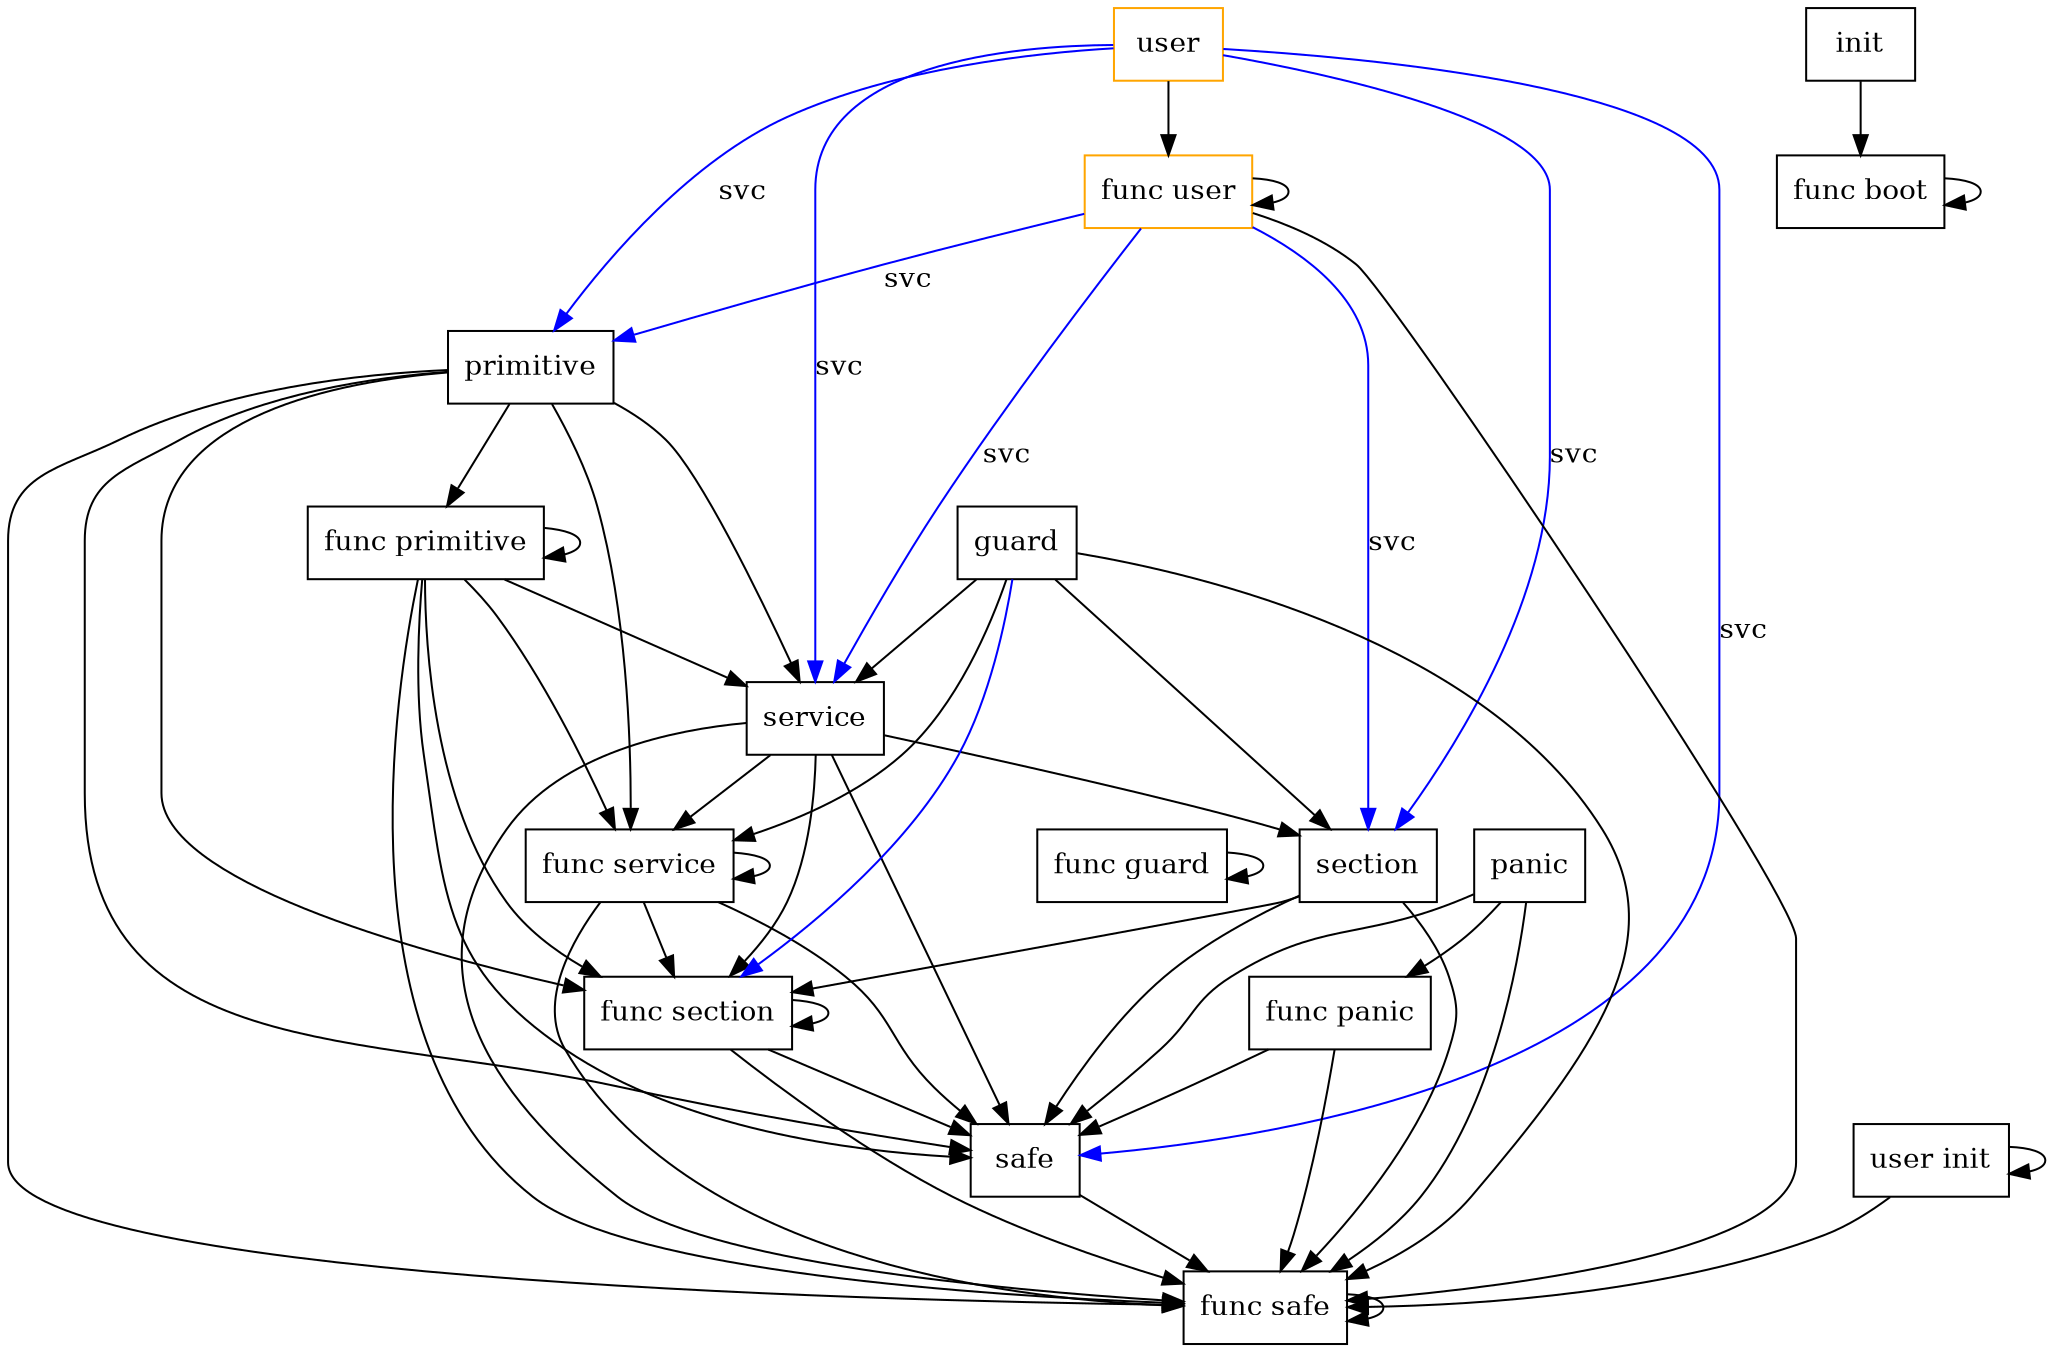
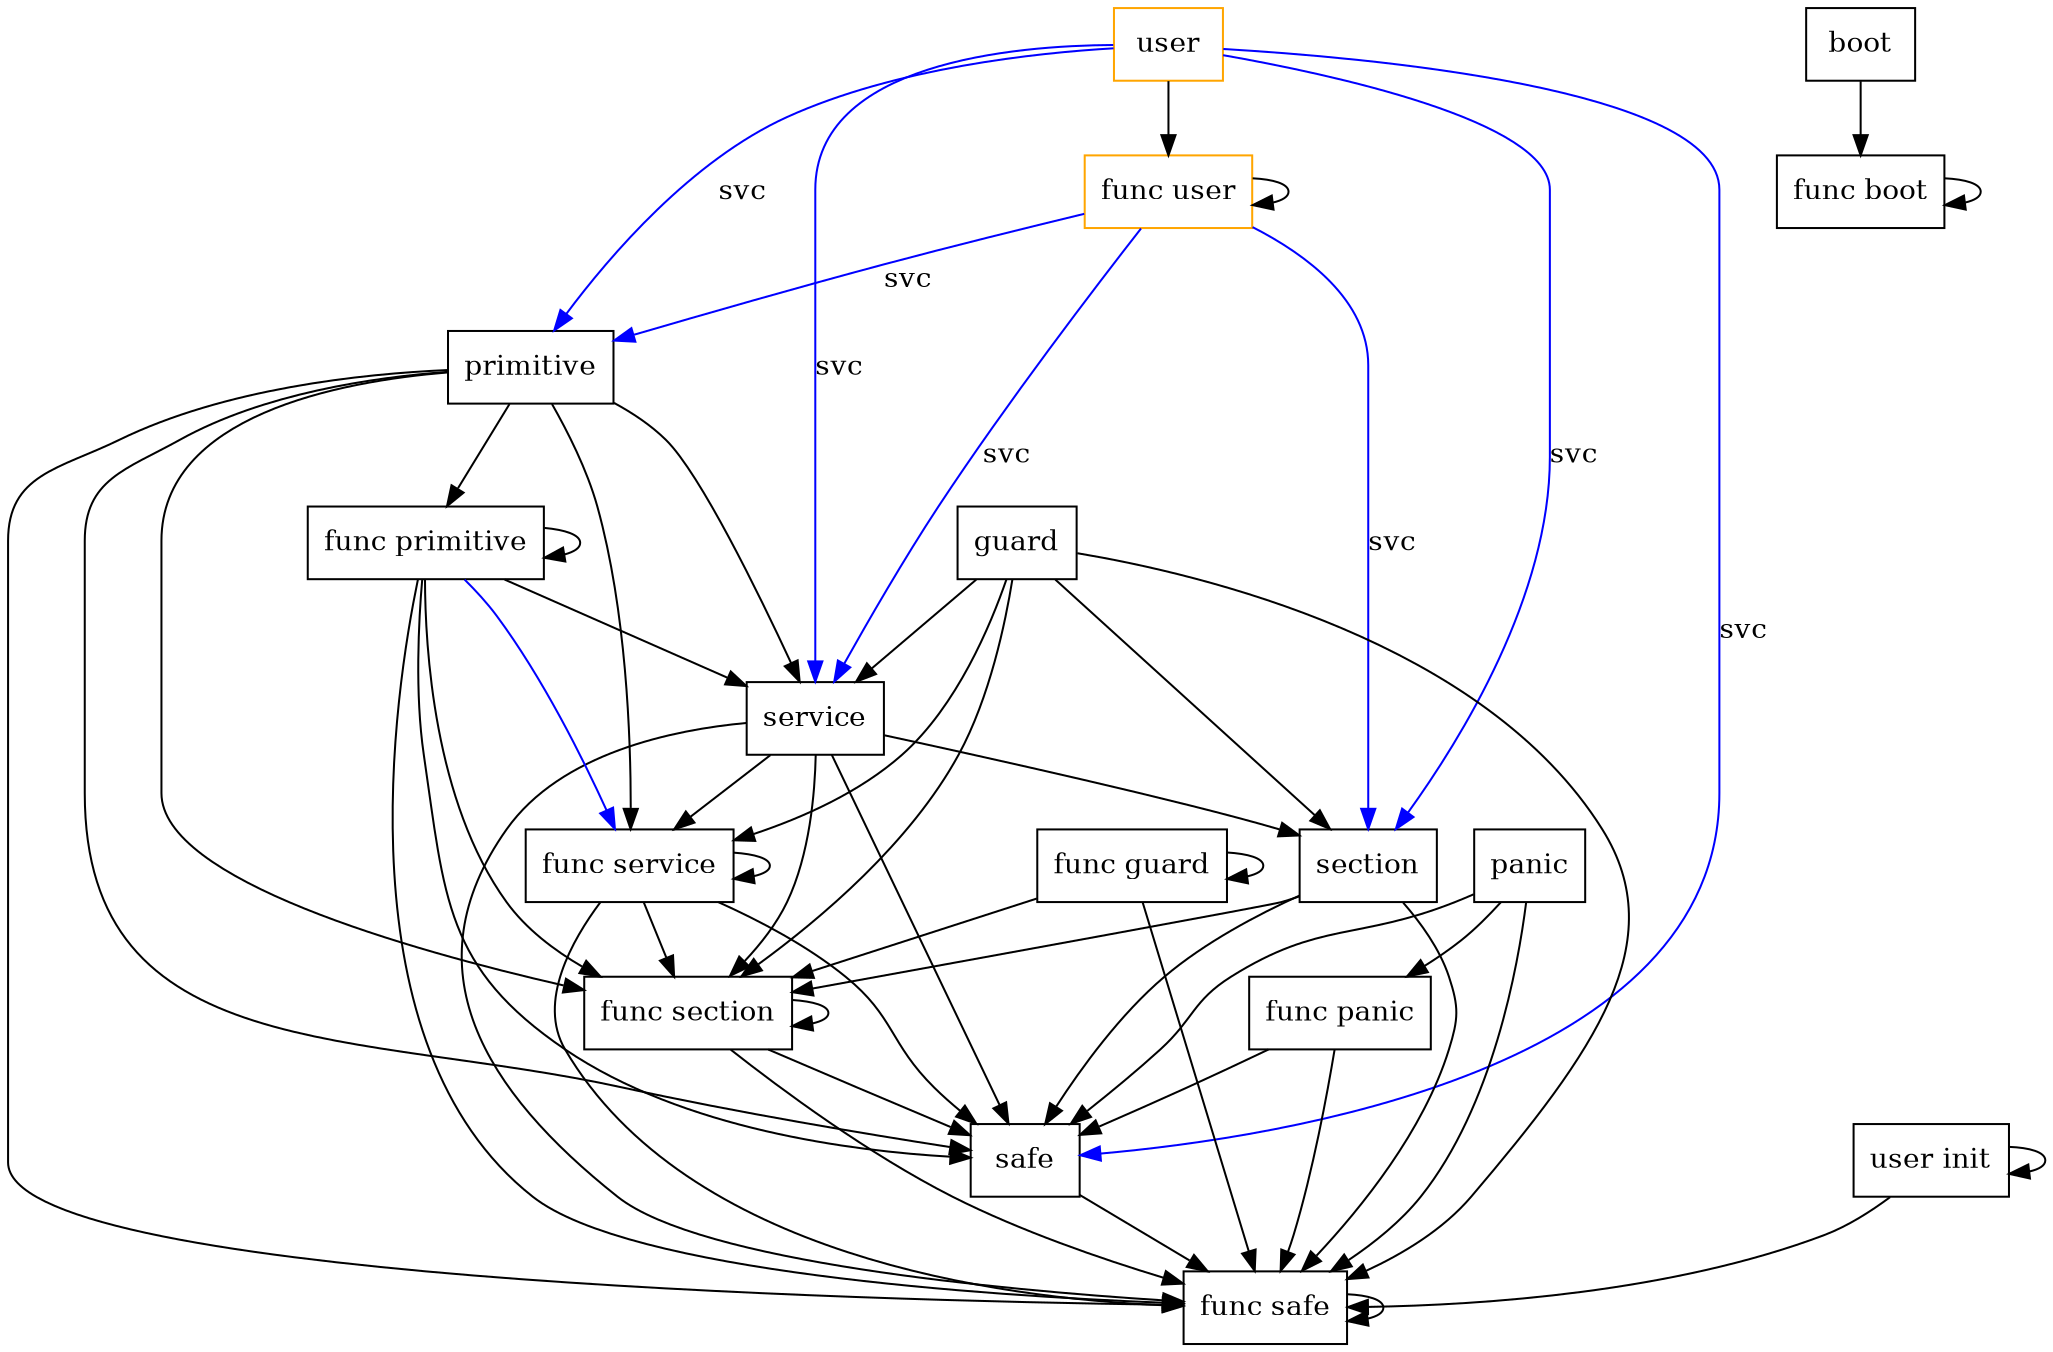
(1861, 44) -> (1861, 44)
(544, 689) -> (544, 689)
(929, 800) -> (929, 800)
(1743, 837) -> (1193, 1068)
none -> (936, 931)
